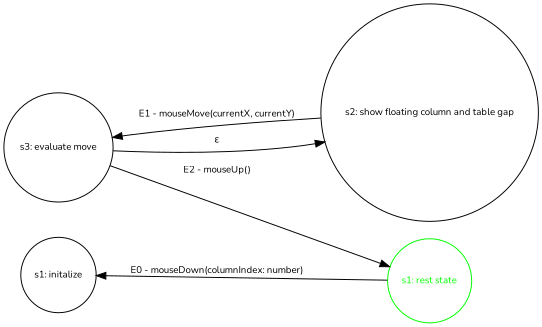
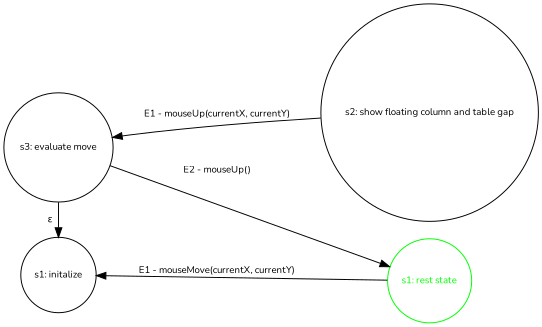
(217, 114) -> (217, 114)
(214, 152) -> (58, 215)
(217, 271) -> (217, 271)
